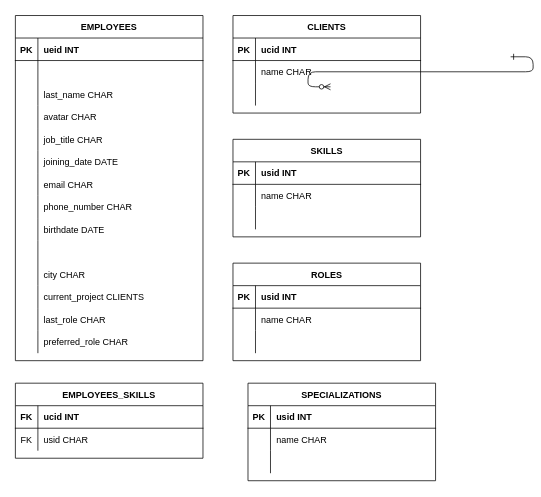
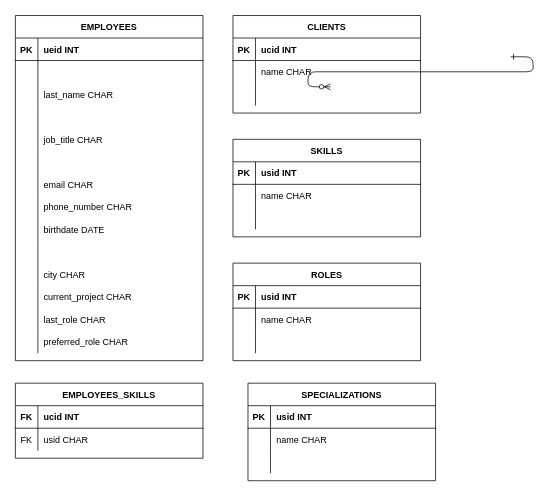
(120, 117) -> none
(120, 162) -> none
(100, 297) -> (93, 297)
